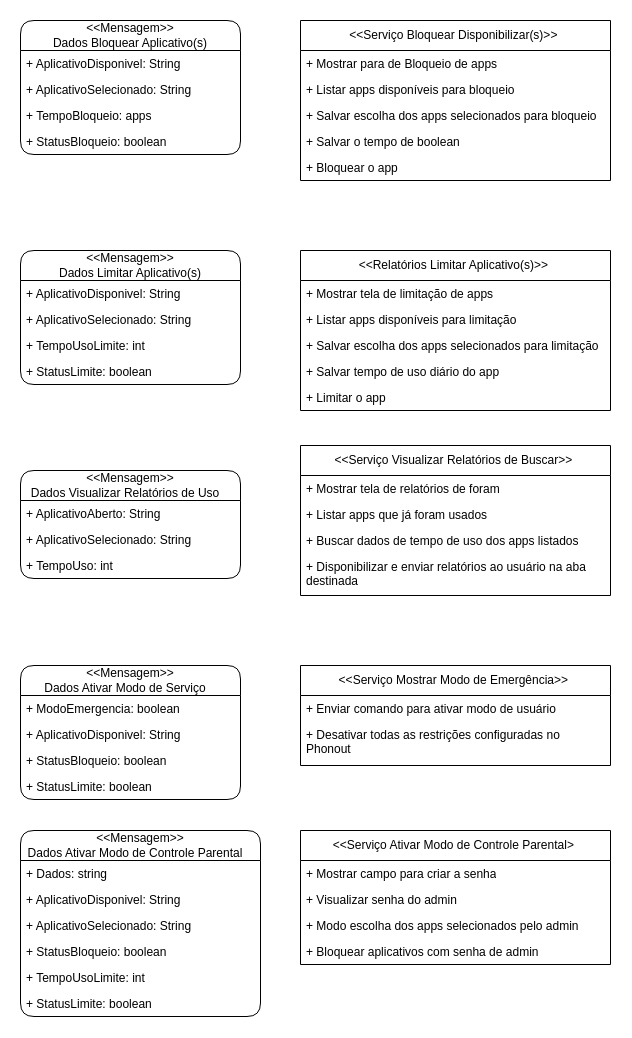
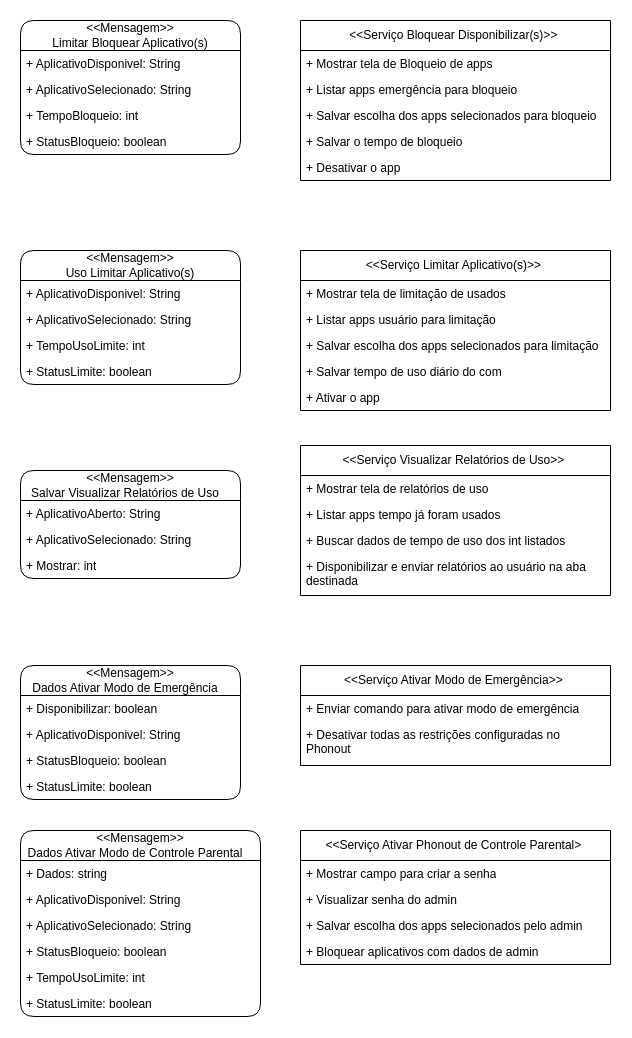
(131, 36) -> (131, 36)
(408, 65) -> (407, 65)
(424, 91) -> (422, 91)
(89, 117) -> (84, 117)
(388, 143) -> (390, 143)
(356, 169) -> (359, 169)
(131, 266) -> (131, 266)
(456, 266) -> (456, 266)
(409, 295) -> (415, 295)
(424, 321) -> (412, 321)
(409, 373) -> (409, 373)
(349, 399) -> (347, 399)
(456, 461) -> (456, 461)
(131, 486) -> (131, 486)
(417, 490) -> (410, 490)
(406, 516) -> (413, 516)
(451, 542) -> (446, 542)
(71, 567) -> (67, 567)
(131, 681) -> (131, 681)
(456, 681) -> (456, 681)
(103, 710) -> (96, 710)
(439, 710) -> (449, 710)
(456, 846) -> (456, 846)
(446, 927) -> (451, 927)
(427, 953) -> (427, 953)
